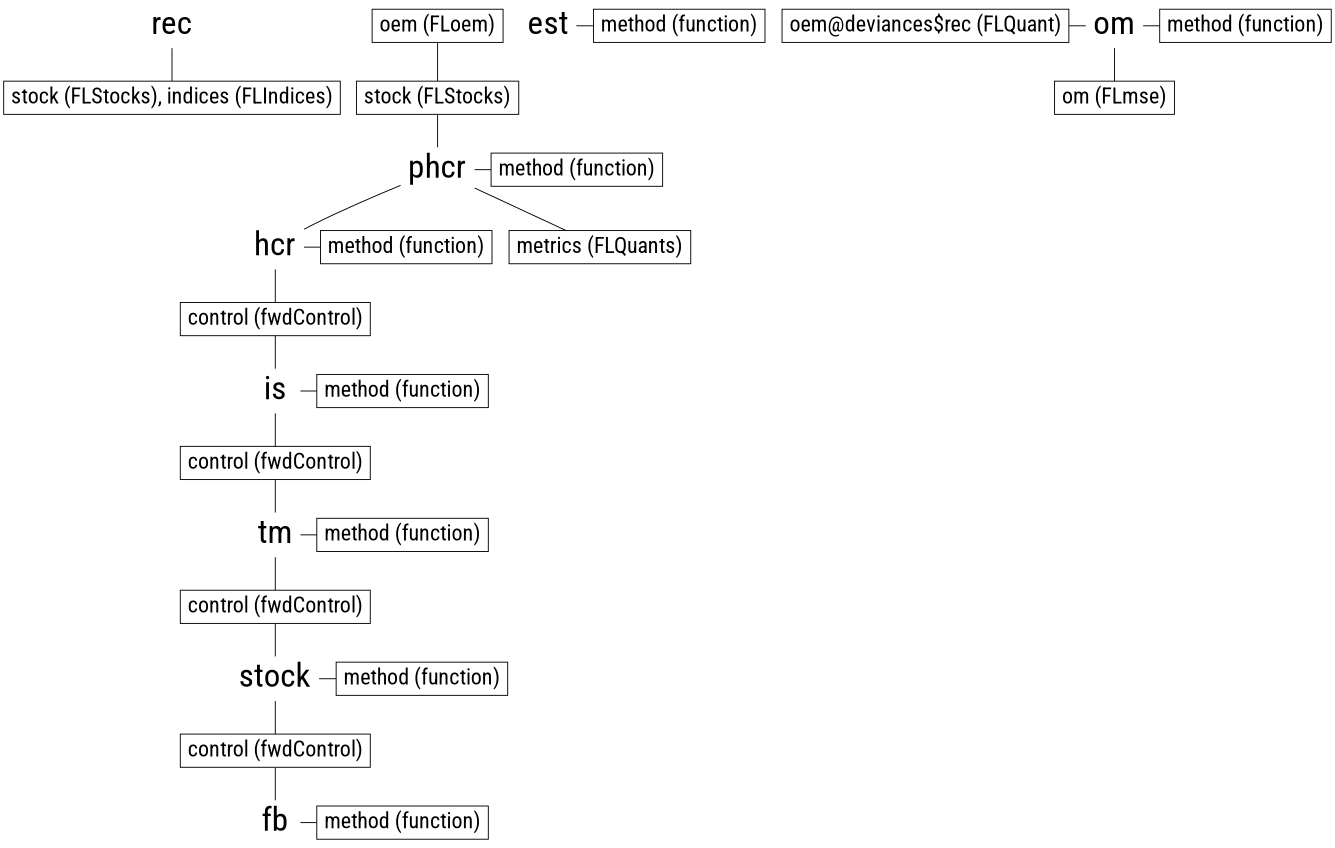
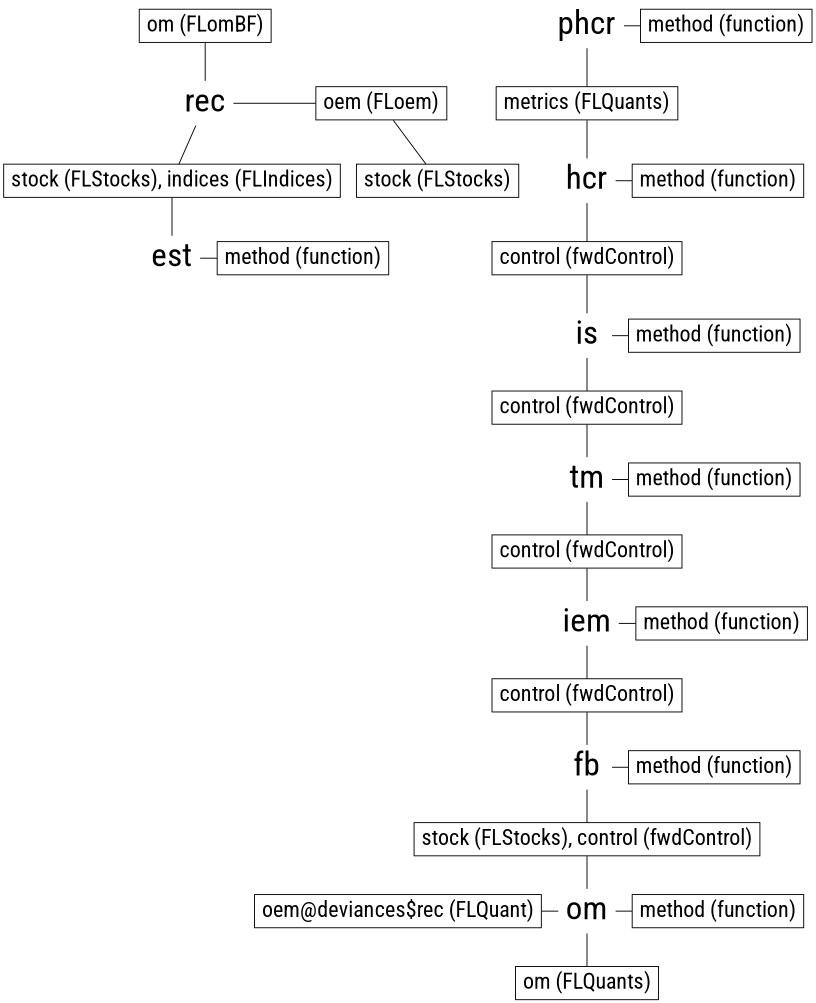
none -> (205, 26)
(1115, 98) -> (587, 983)
none -> (275, 103)
(438, 131) -> none
(352, 206) -> (587, 139)
none -> (172, 217)
(275, 679) -> (587, 623)
none -> (587, 839)
